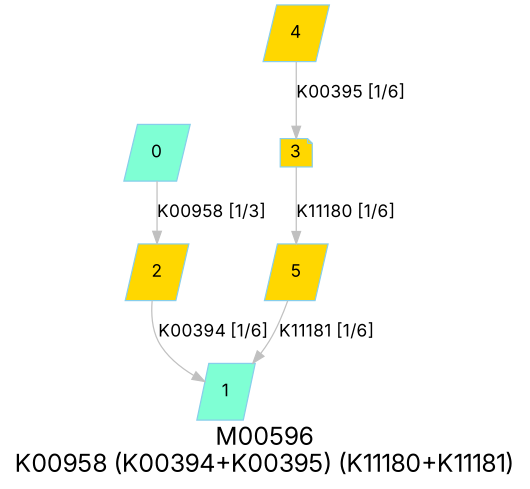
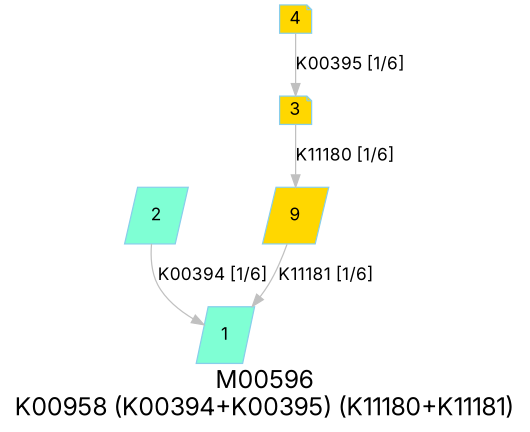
(296, 33) -> (296, 19)
(157, 153) -> none
(157, 272) -> (156, 216)
(296, 272) -> (296, 216)
